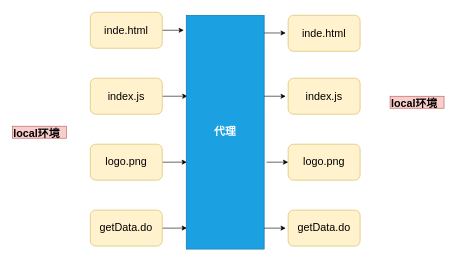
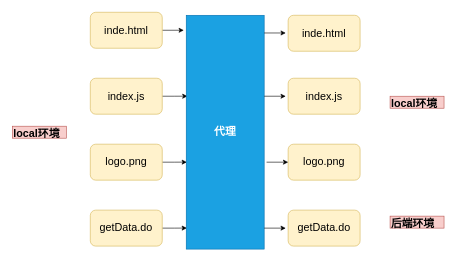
none -> (417, 222)
